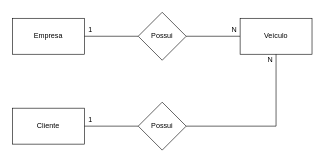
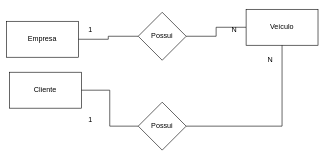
(48, 36) -> (42, 39)
(276, 36) -> (282, 27)
(48, 126) -> (45, 90)
